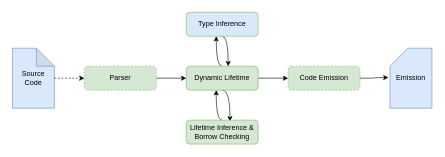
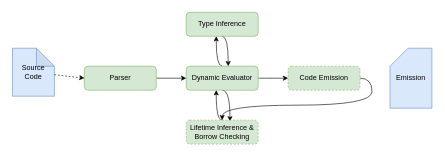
(222, 24) -> (222, 24)
(33, 78) -> (33, 72)
(120, 78) -> (120, 78)
(222, 78) -> (222, 78)
(379, 78) -> (354, 102)
(222, 132) -> (222, 132)
